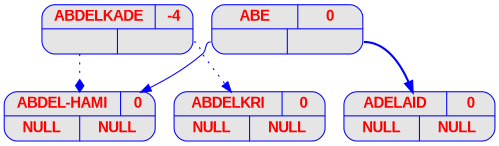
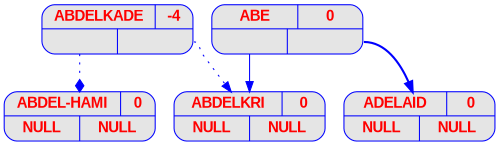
(184, 68) -> (250, 68)
